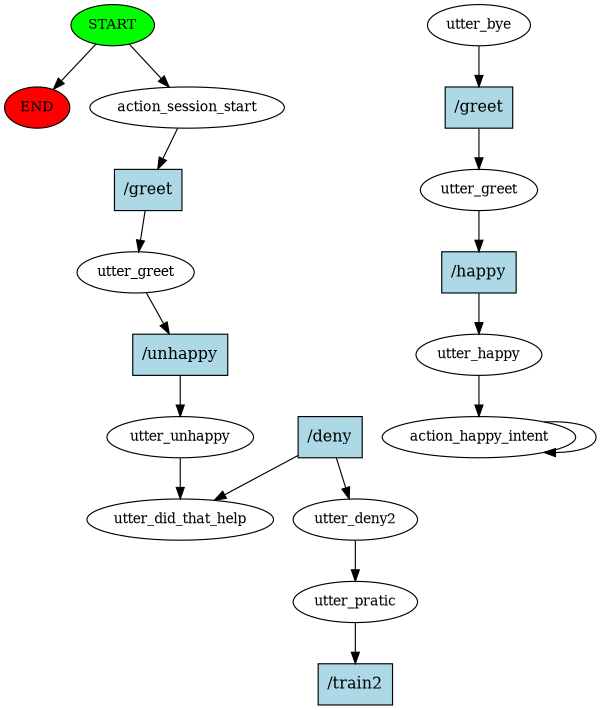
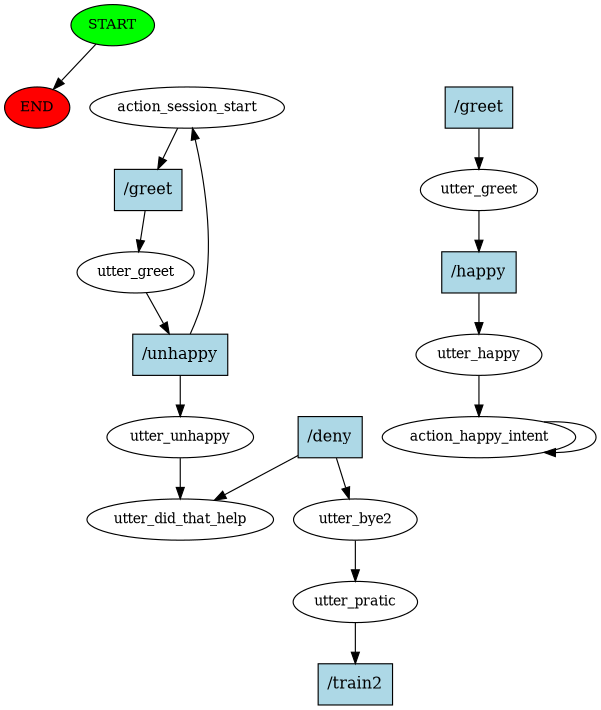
(479, 25) -> none
(145, 61) -> (208, 238)
(355, 520) -> (355, 520)
